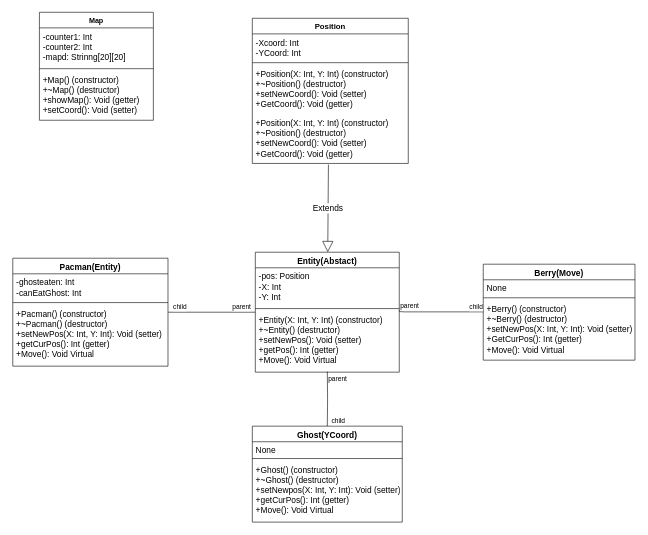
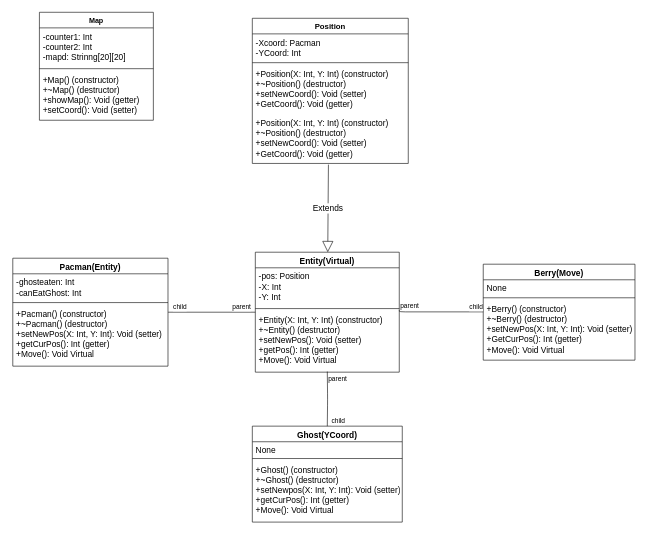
(282, 43) -> (289, 43)
(327, 261) -> (327, 261)
